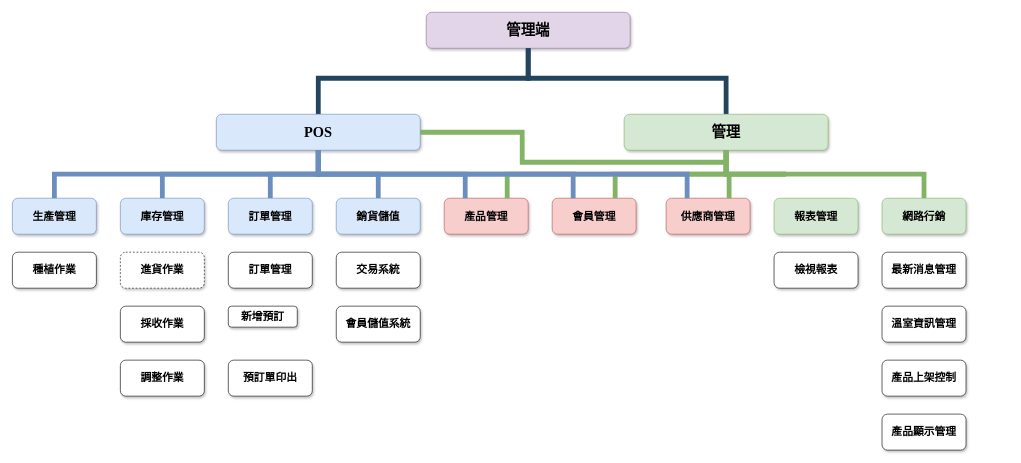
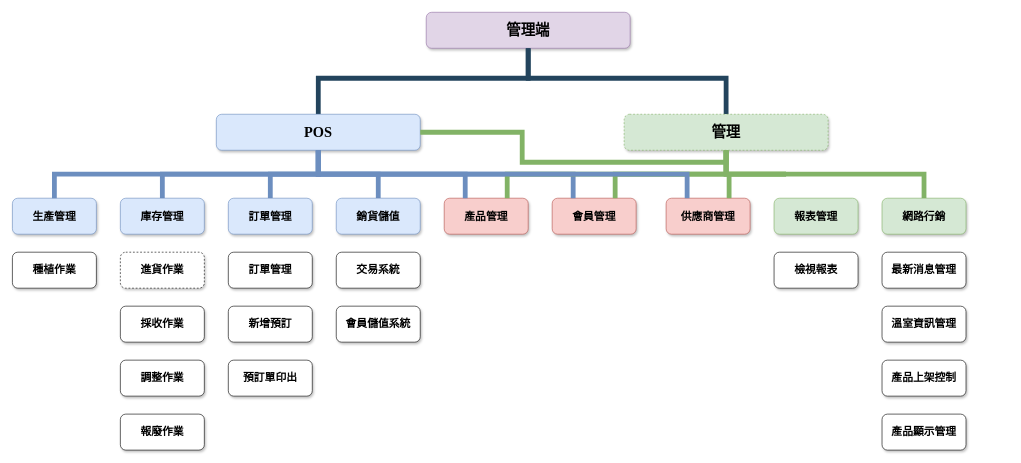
(726, 132) -> (726, 132)
(263, 317) -> (270, 324)
none -> (162, 432)
